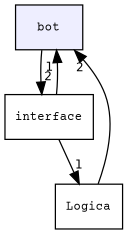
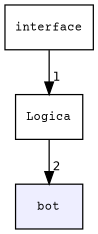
(41, 66) -> none
(57, 79) -> none
